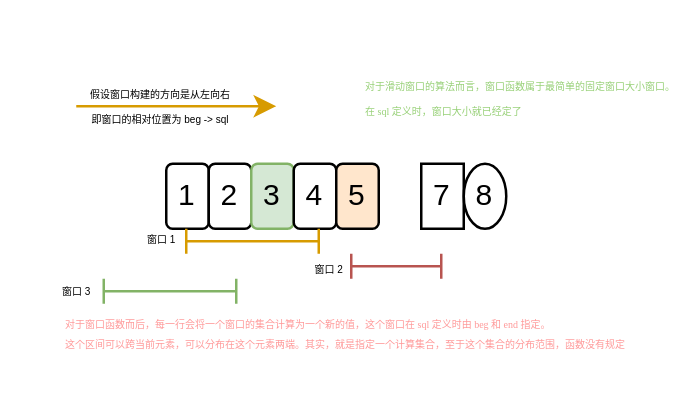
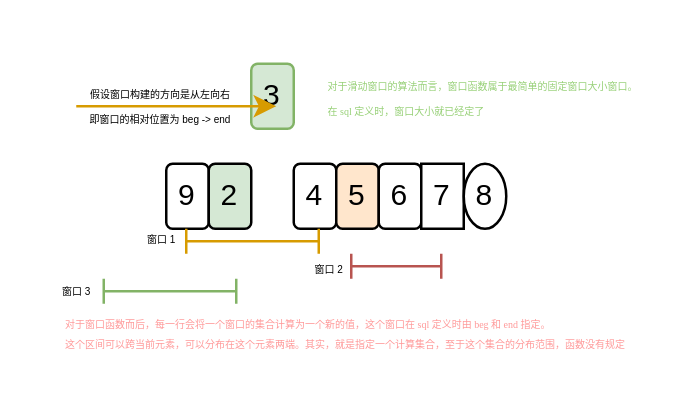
(523, 96) -> (485, 96)
(161, 114) -> (161, 114)
(188, 196) -> (188, 196)
(230, 196) -> (230, 196)
(273, 196) -> (273, 96)
none -> (400, 196)
